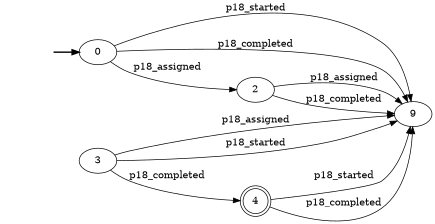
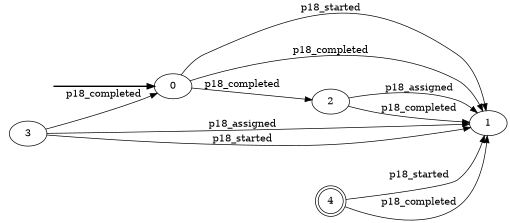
(167, 67) -> (242, 85)
(413, 114) -> (488, 123)
(170, 192) -> (99, 114)
